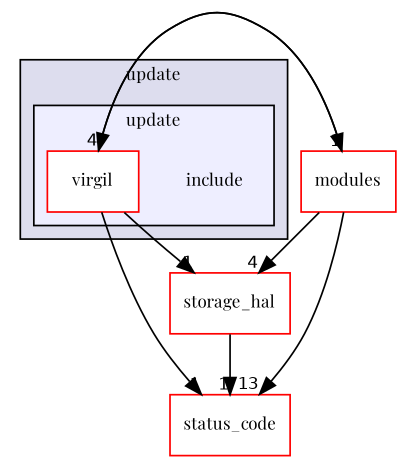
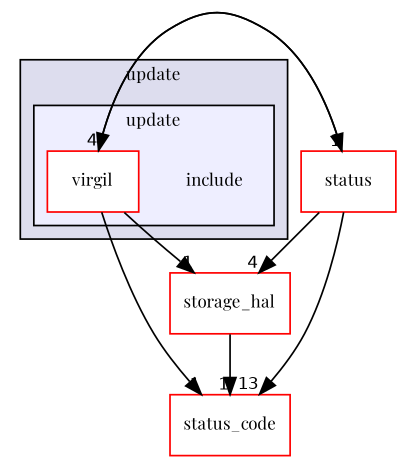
(348, 182) -> (348, 182)
